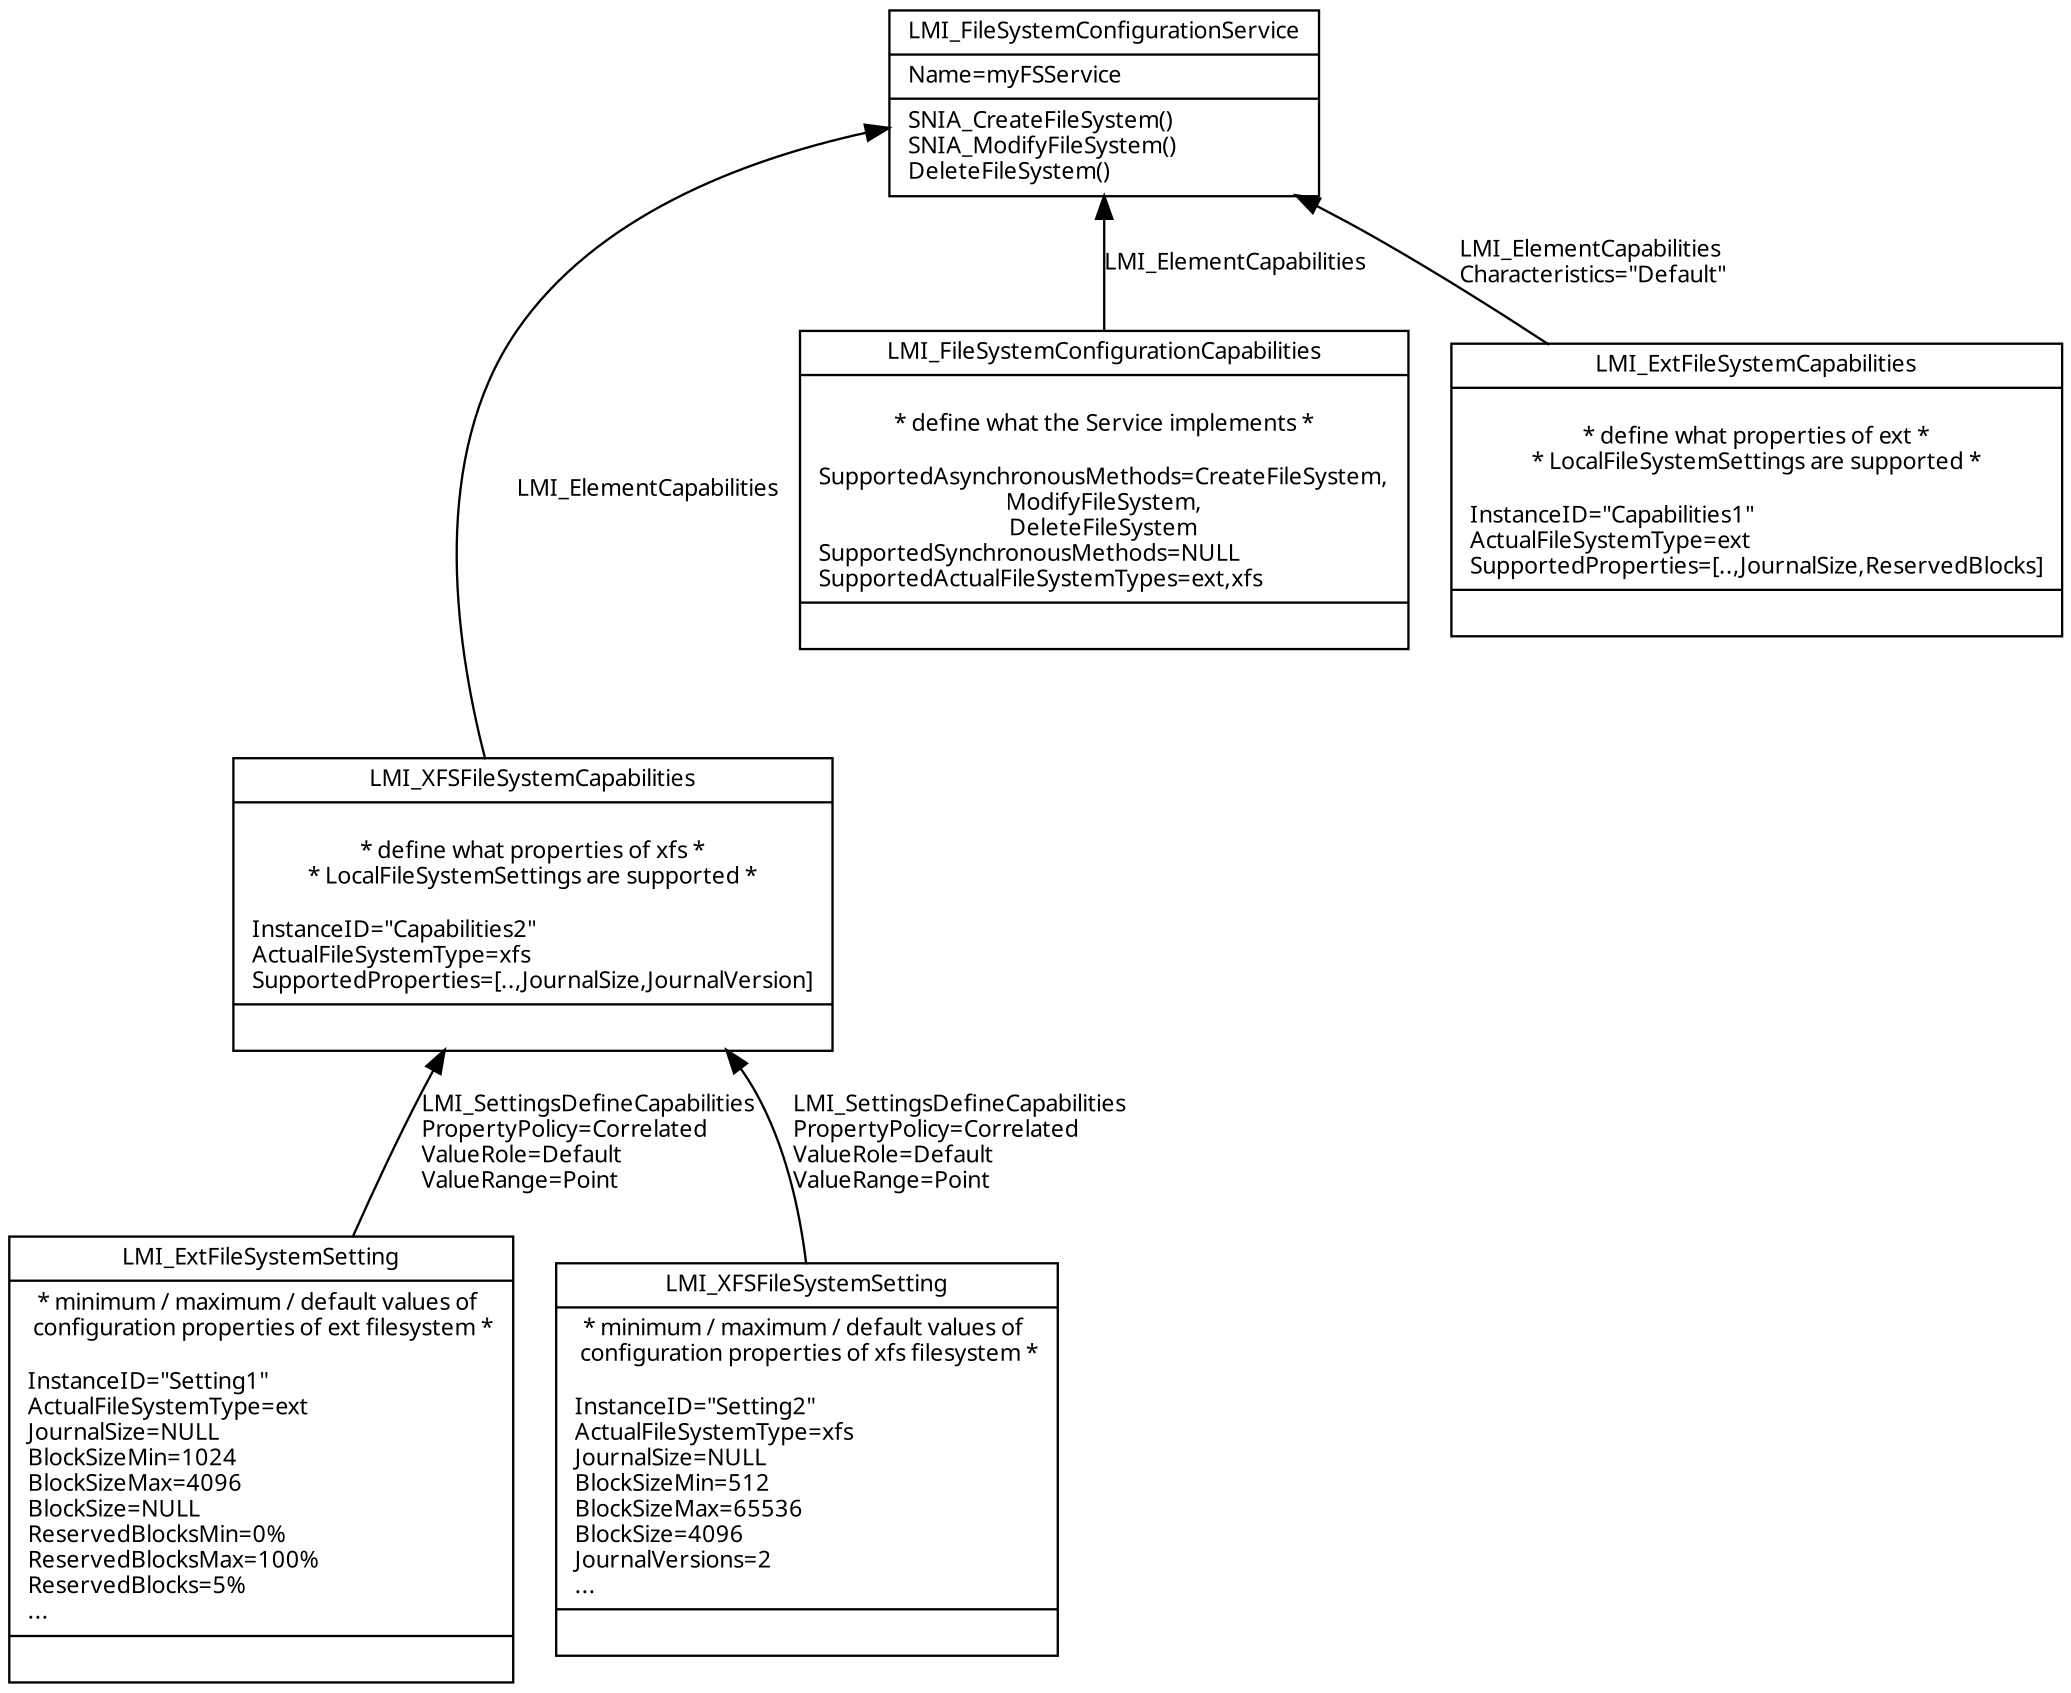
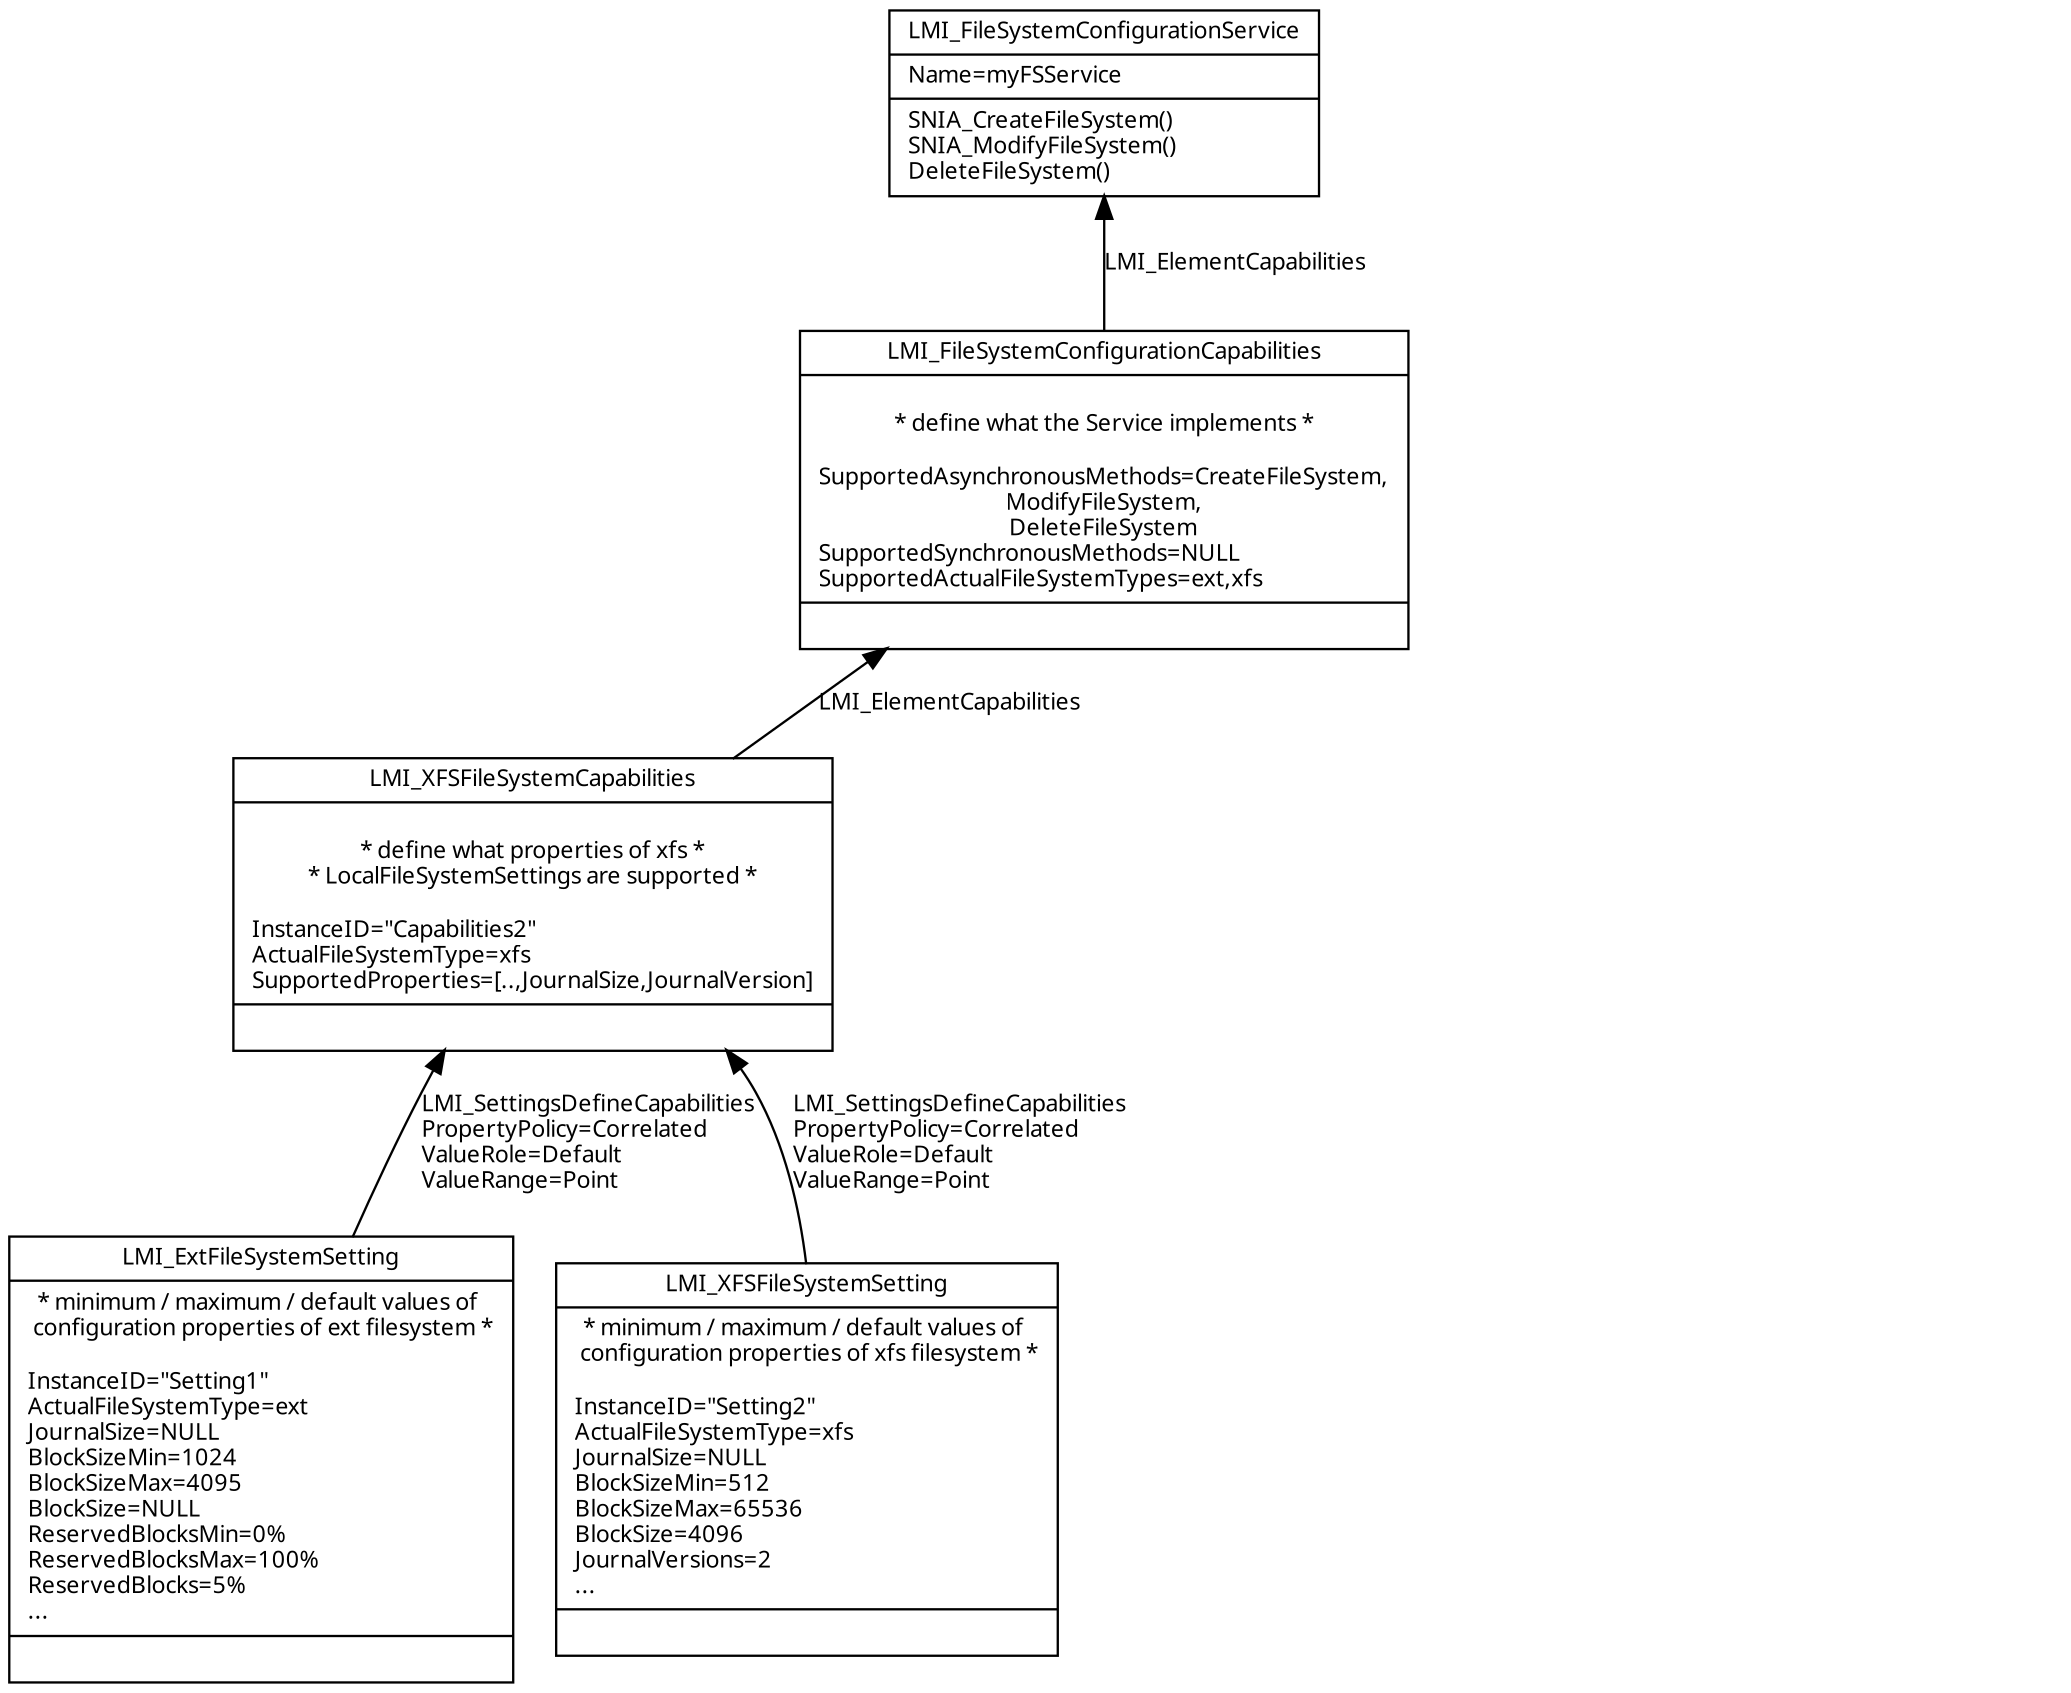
(509, 345) -> (800, 710)
(1757, 490) -> none
(136, 1484) -> (136, 1484)
